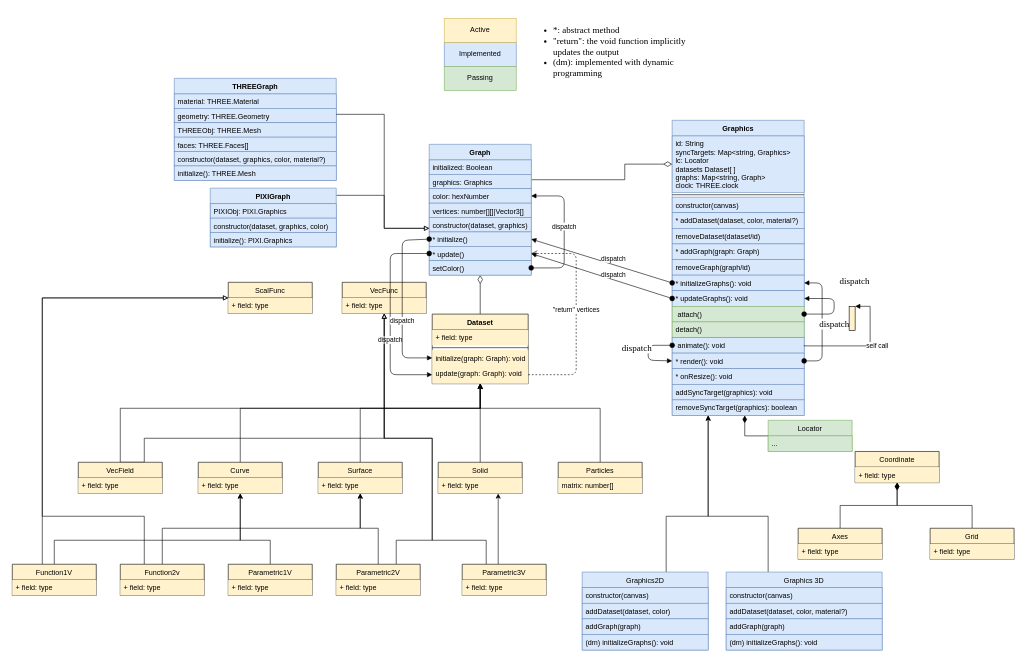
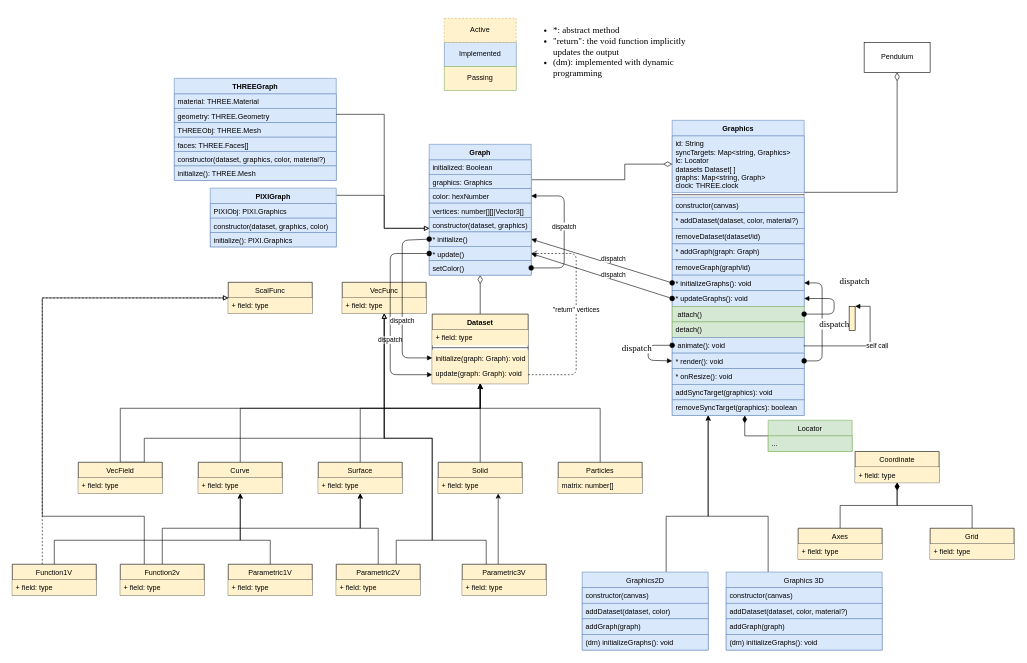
(480, 30) -> (480, 30)
none -> (897, 57)
(480, 78) -> (480, 78)
none -> (897, 182)
(42, 541) -> (42, 541)
